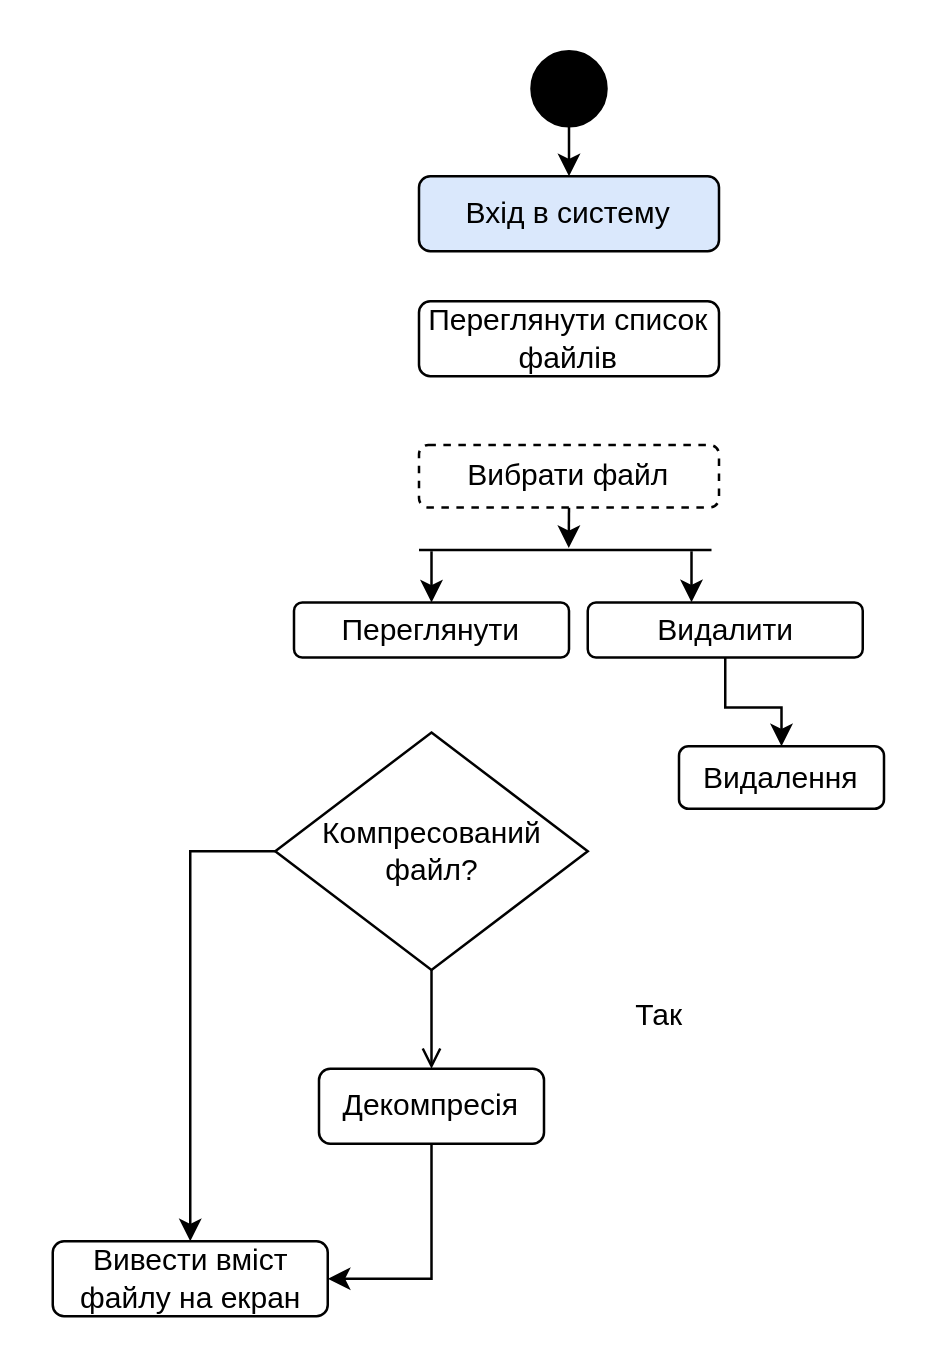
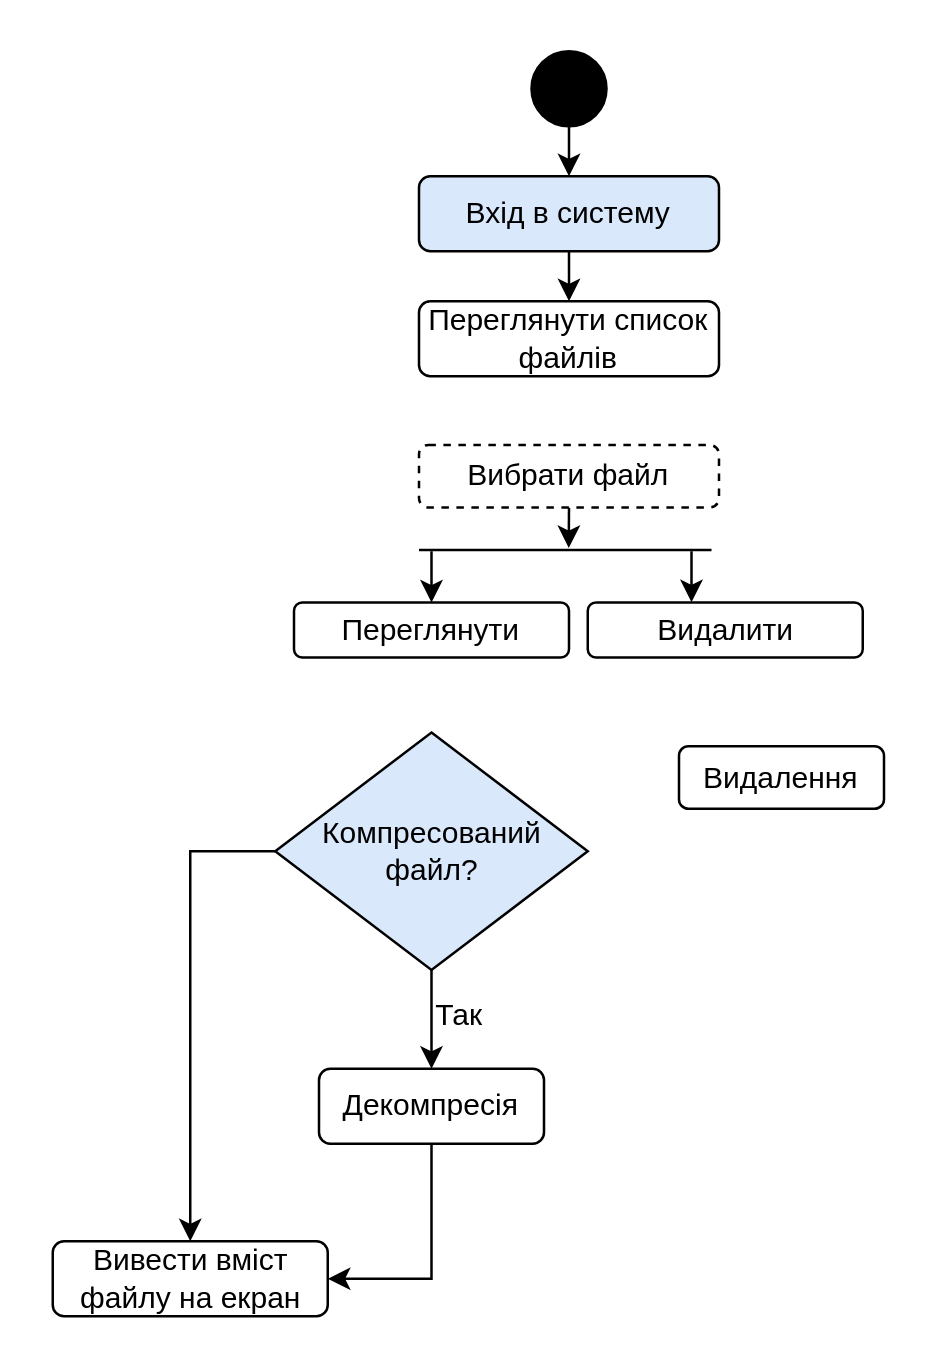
none -> (569, 268)
(739, 708) -> none
(431, 851) -> (431, 851)
(659, 1019) -> (459, 1019)
(431, 1054) -> (431, 1050)
